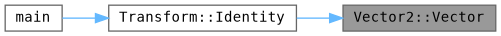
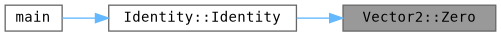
(203, 18) -> (203, 18)
(419, 18) -> (419, 18)
